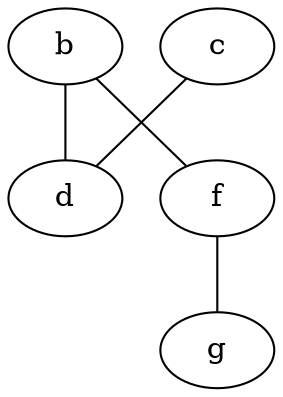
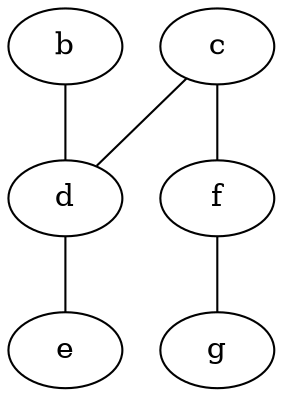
(132, 113) -> (217, 123)
none -> (65, 350)
